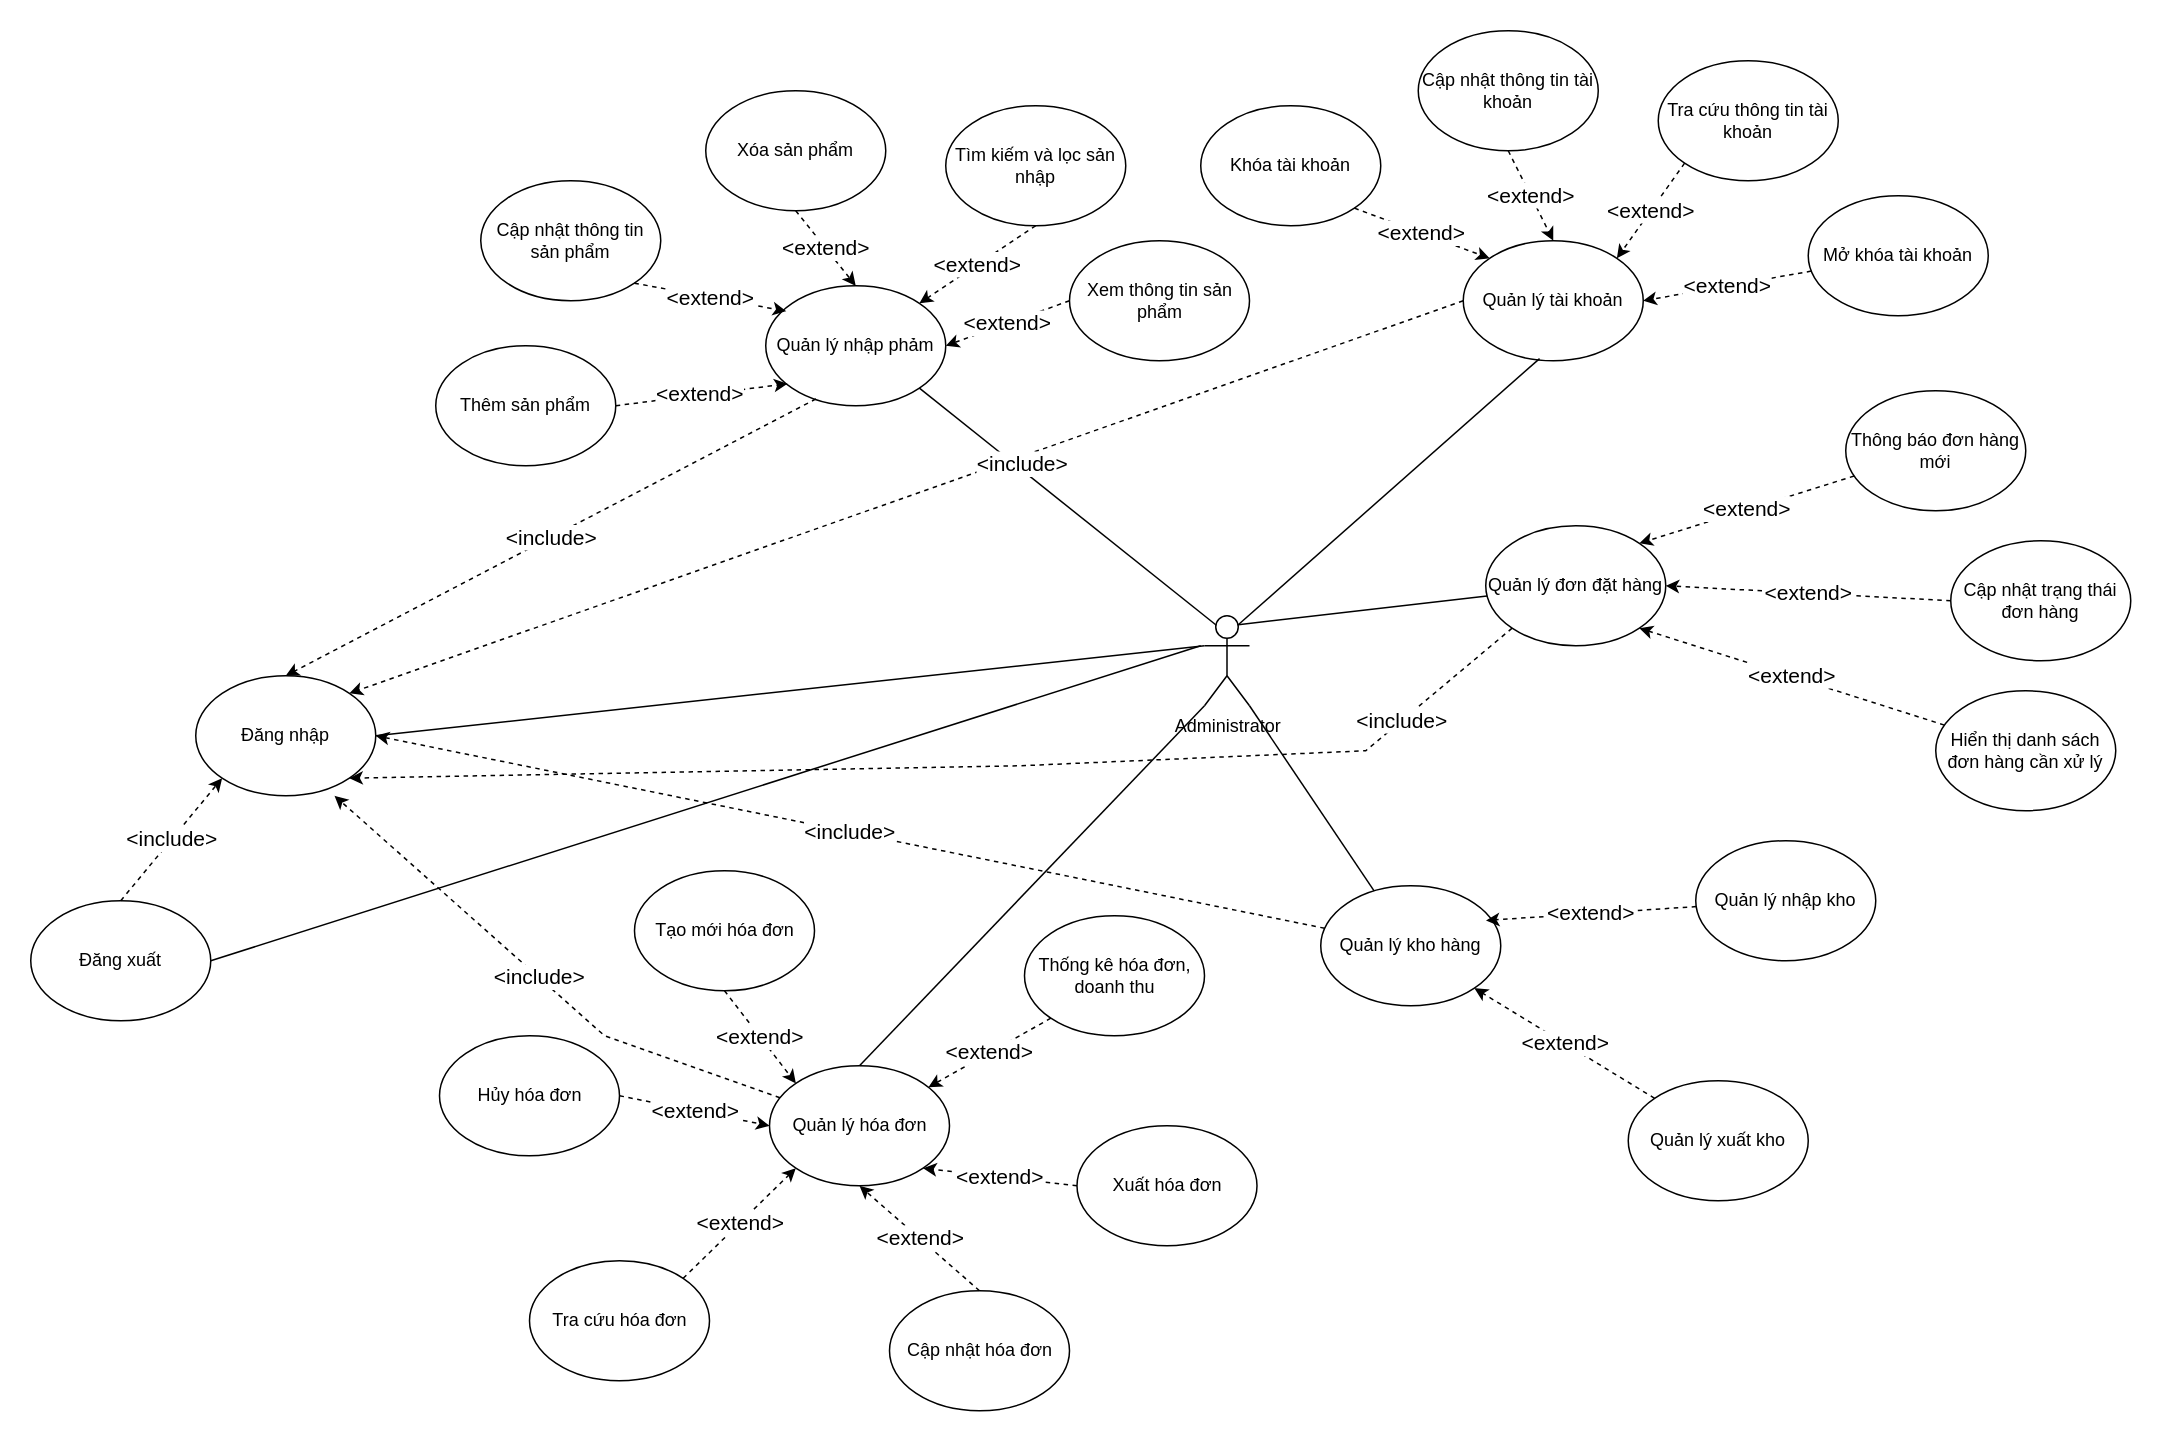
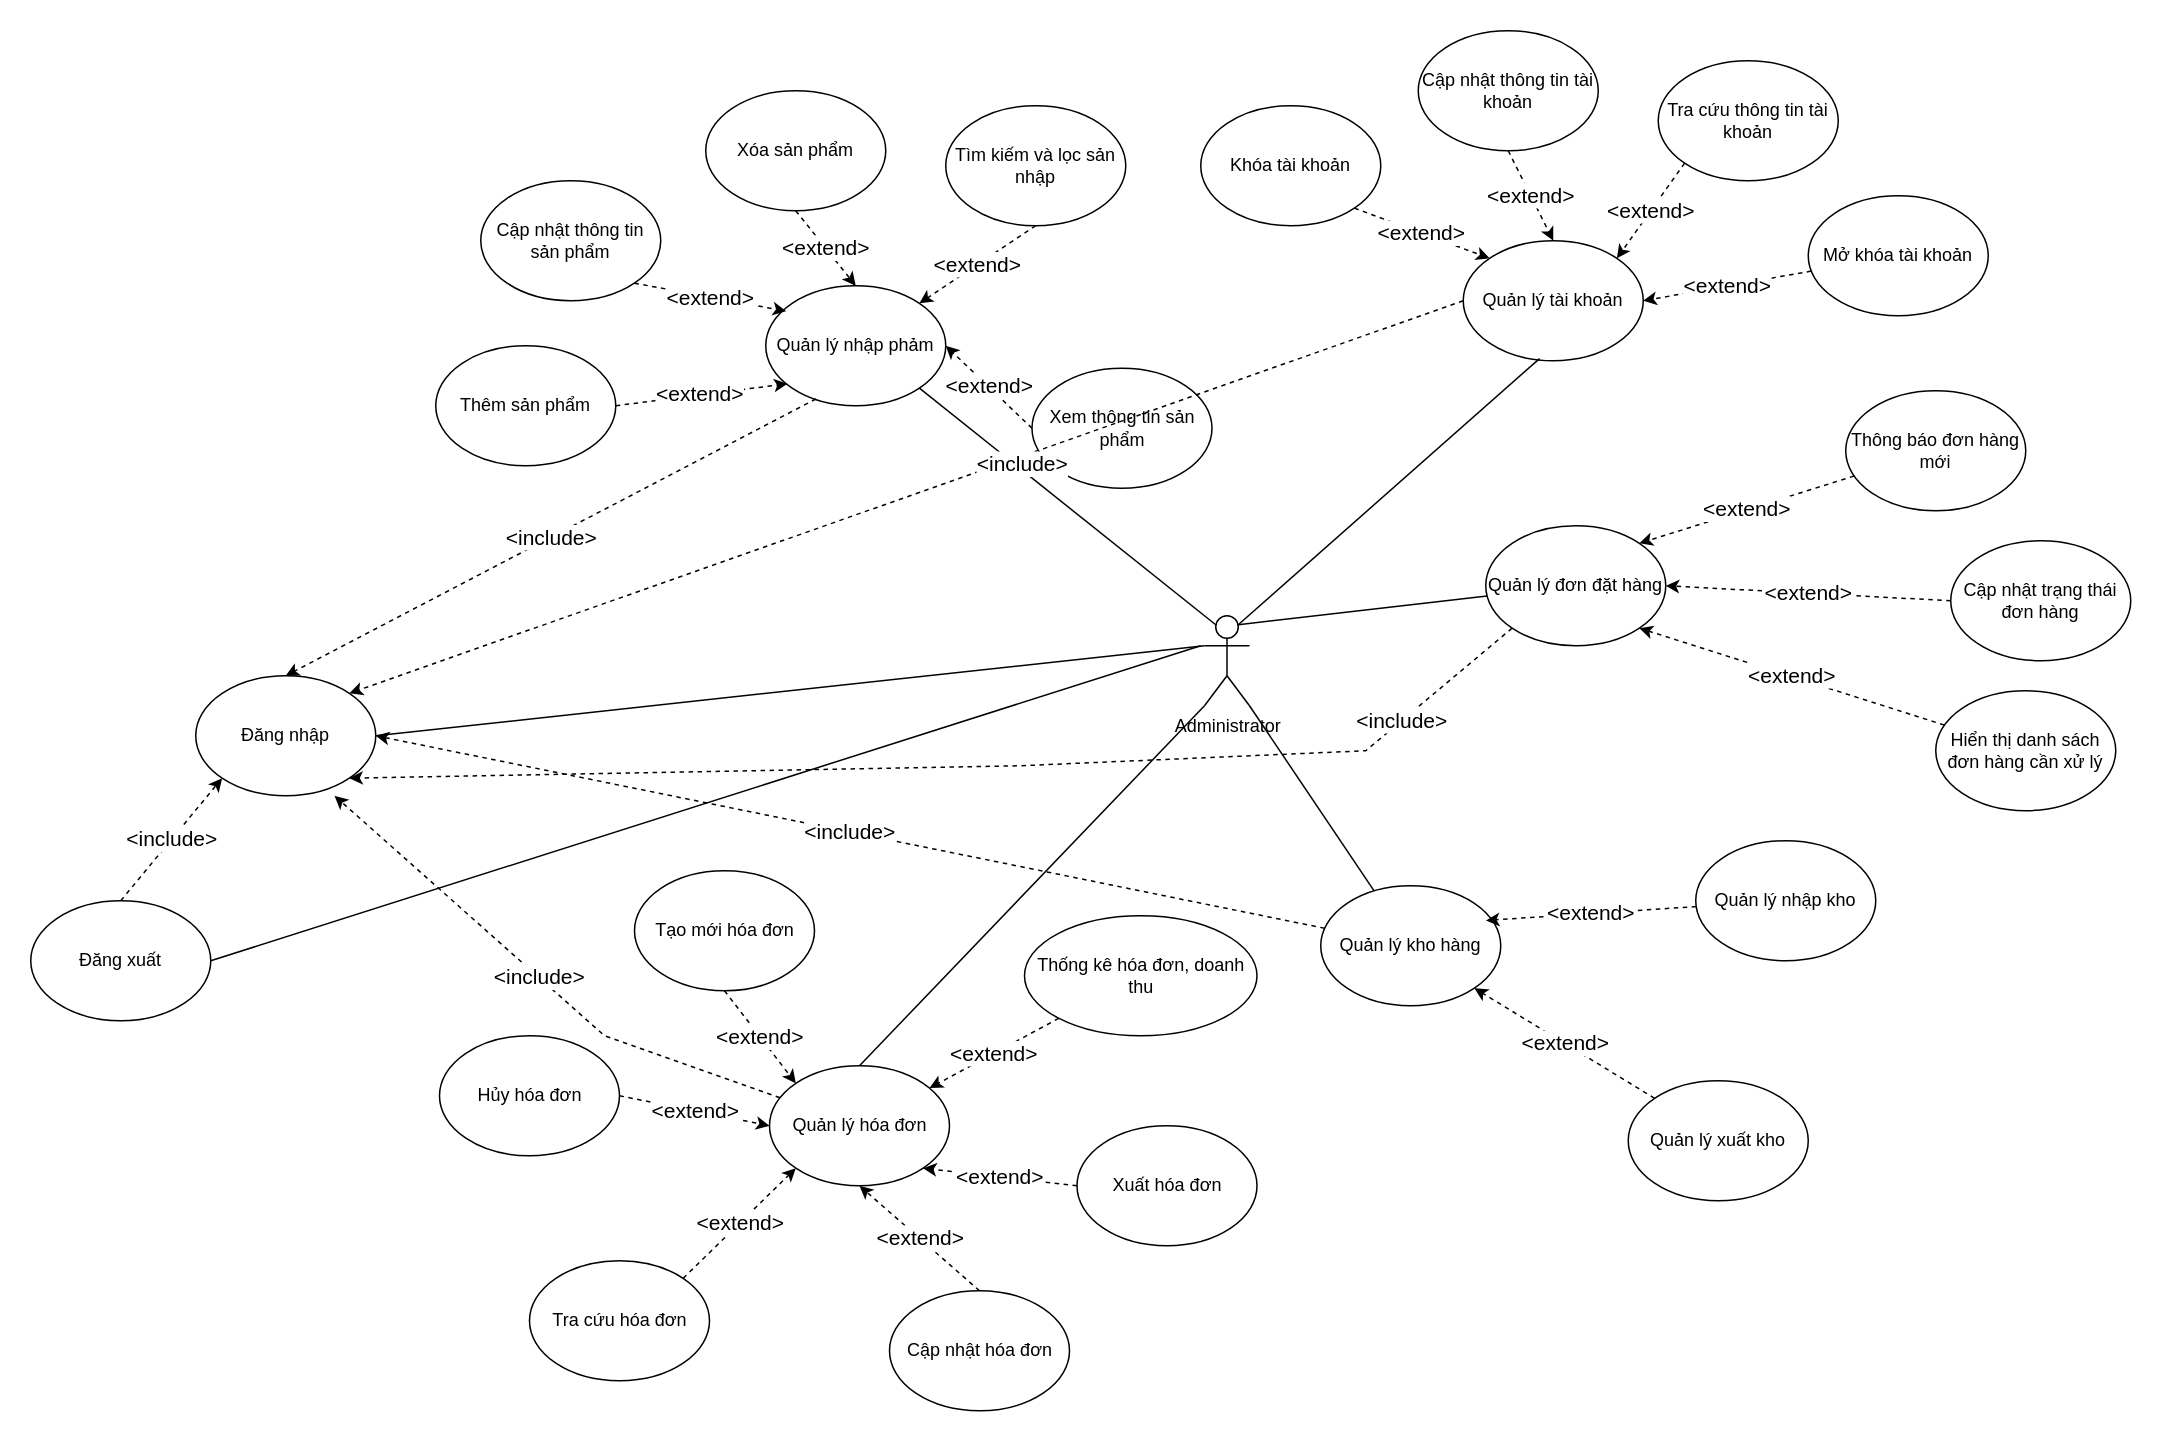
(1160, 301) -> (1122, 428)
(1115, 976) -> (1141, 976)
